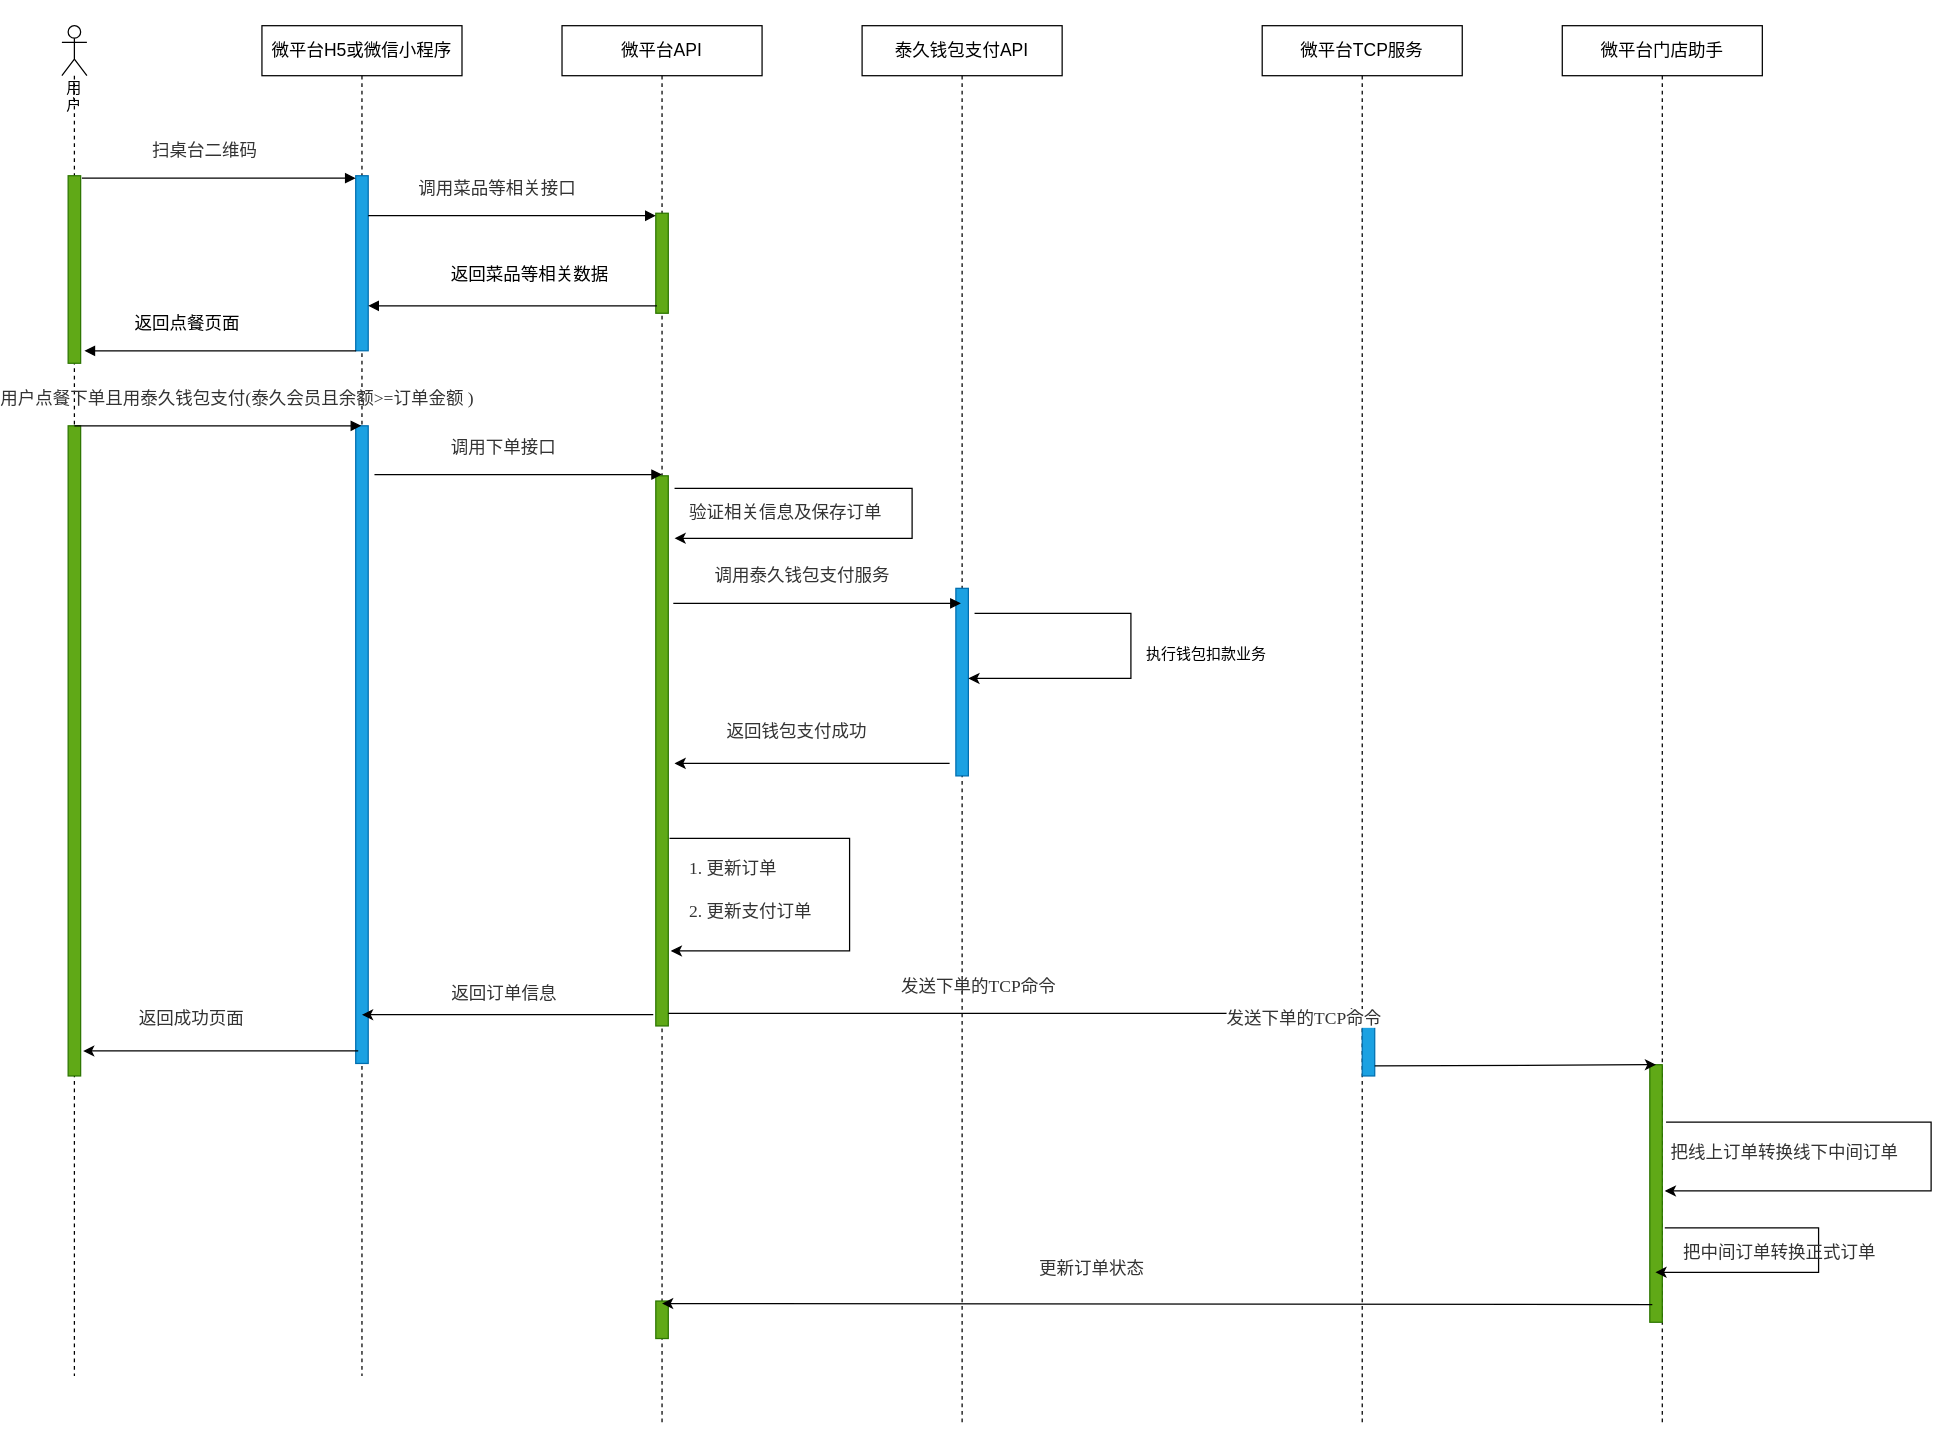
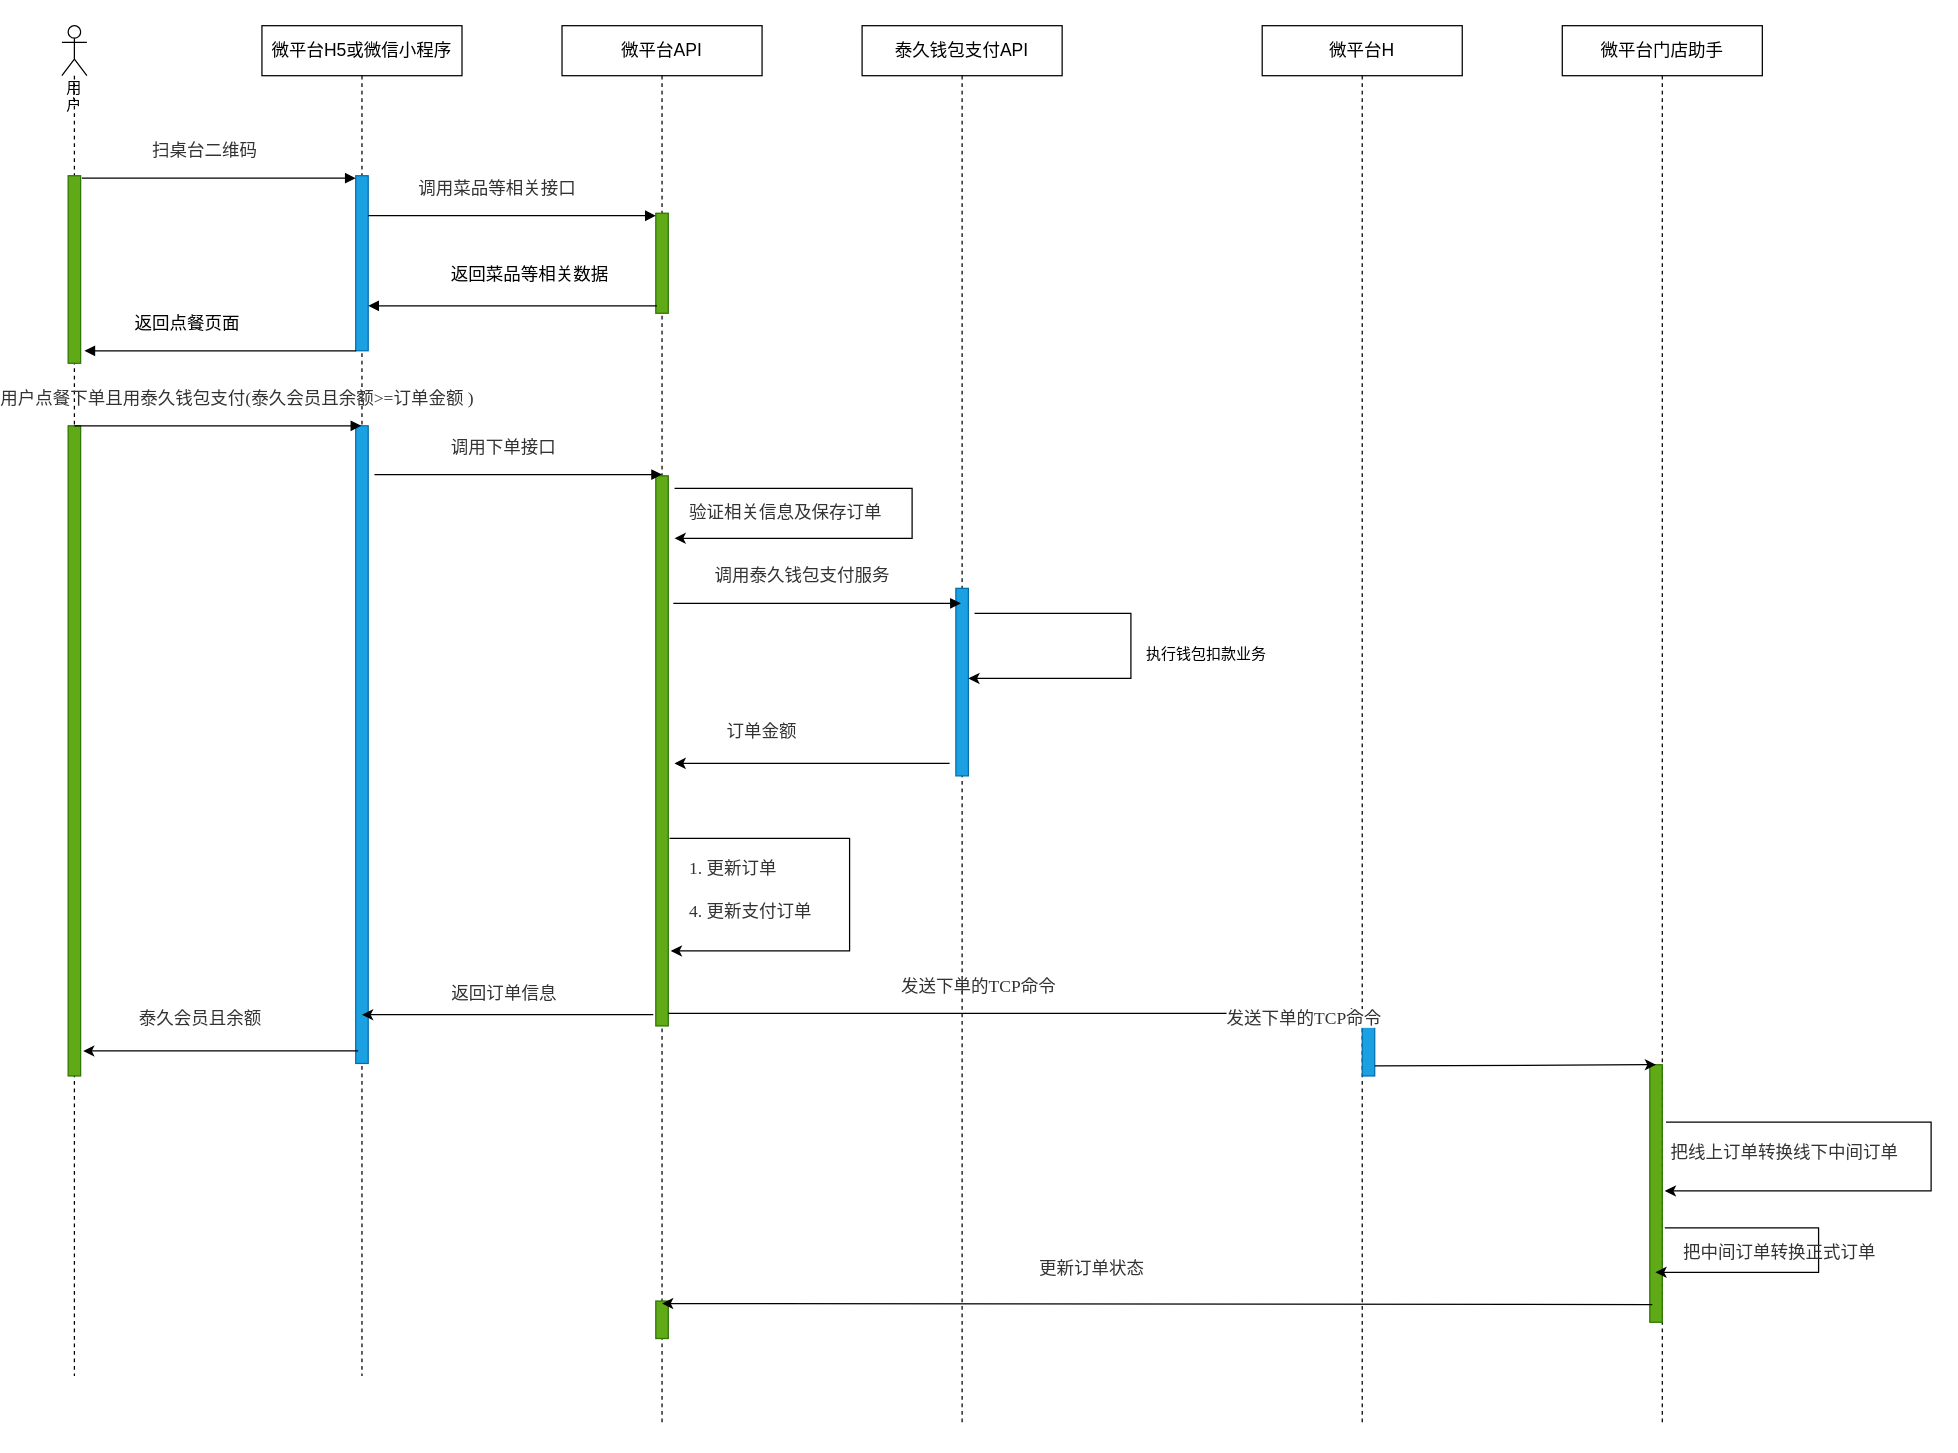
(1362, 51) -> (1362, 51)
(787, 731) -> (757, 731)
(745, 877) -> (745, 877)
(184, 1018) -> (192, 1018)
